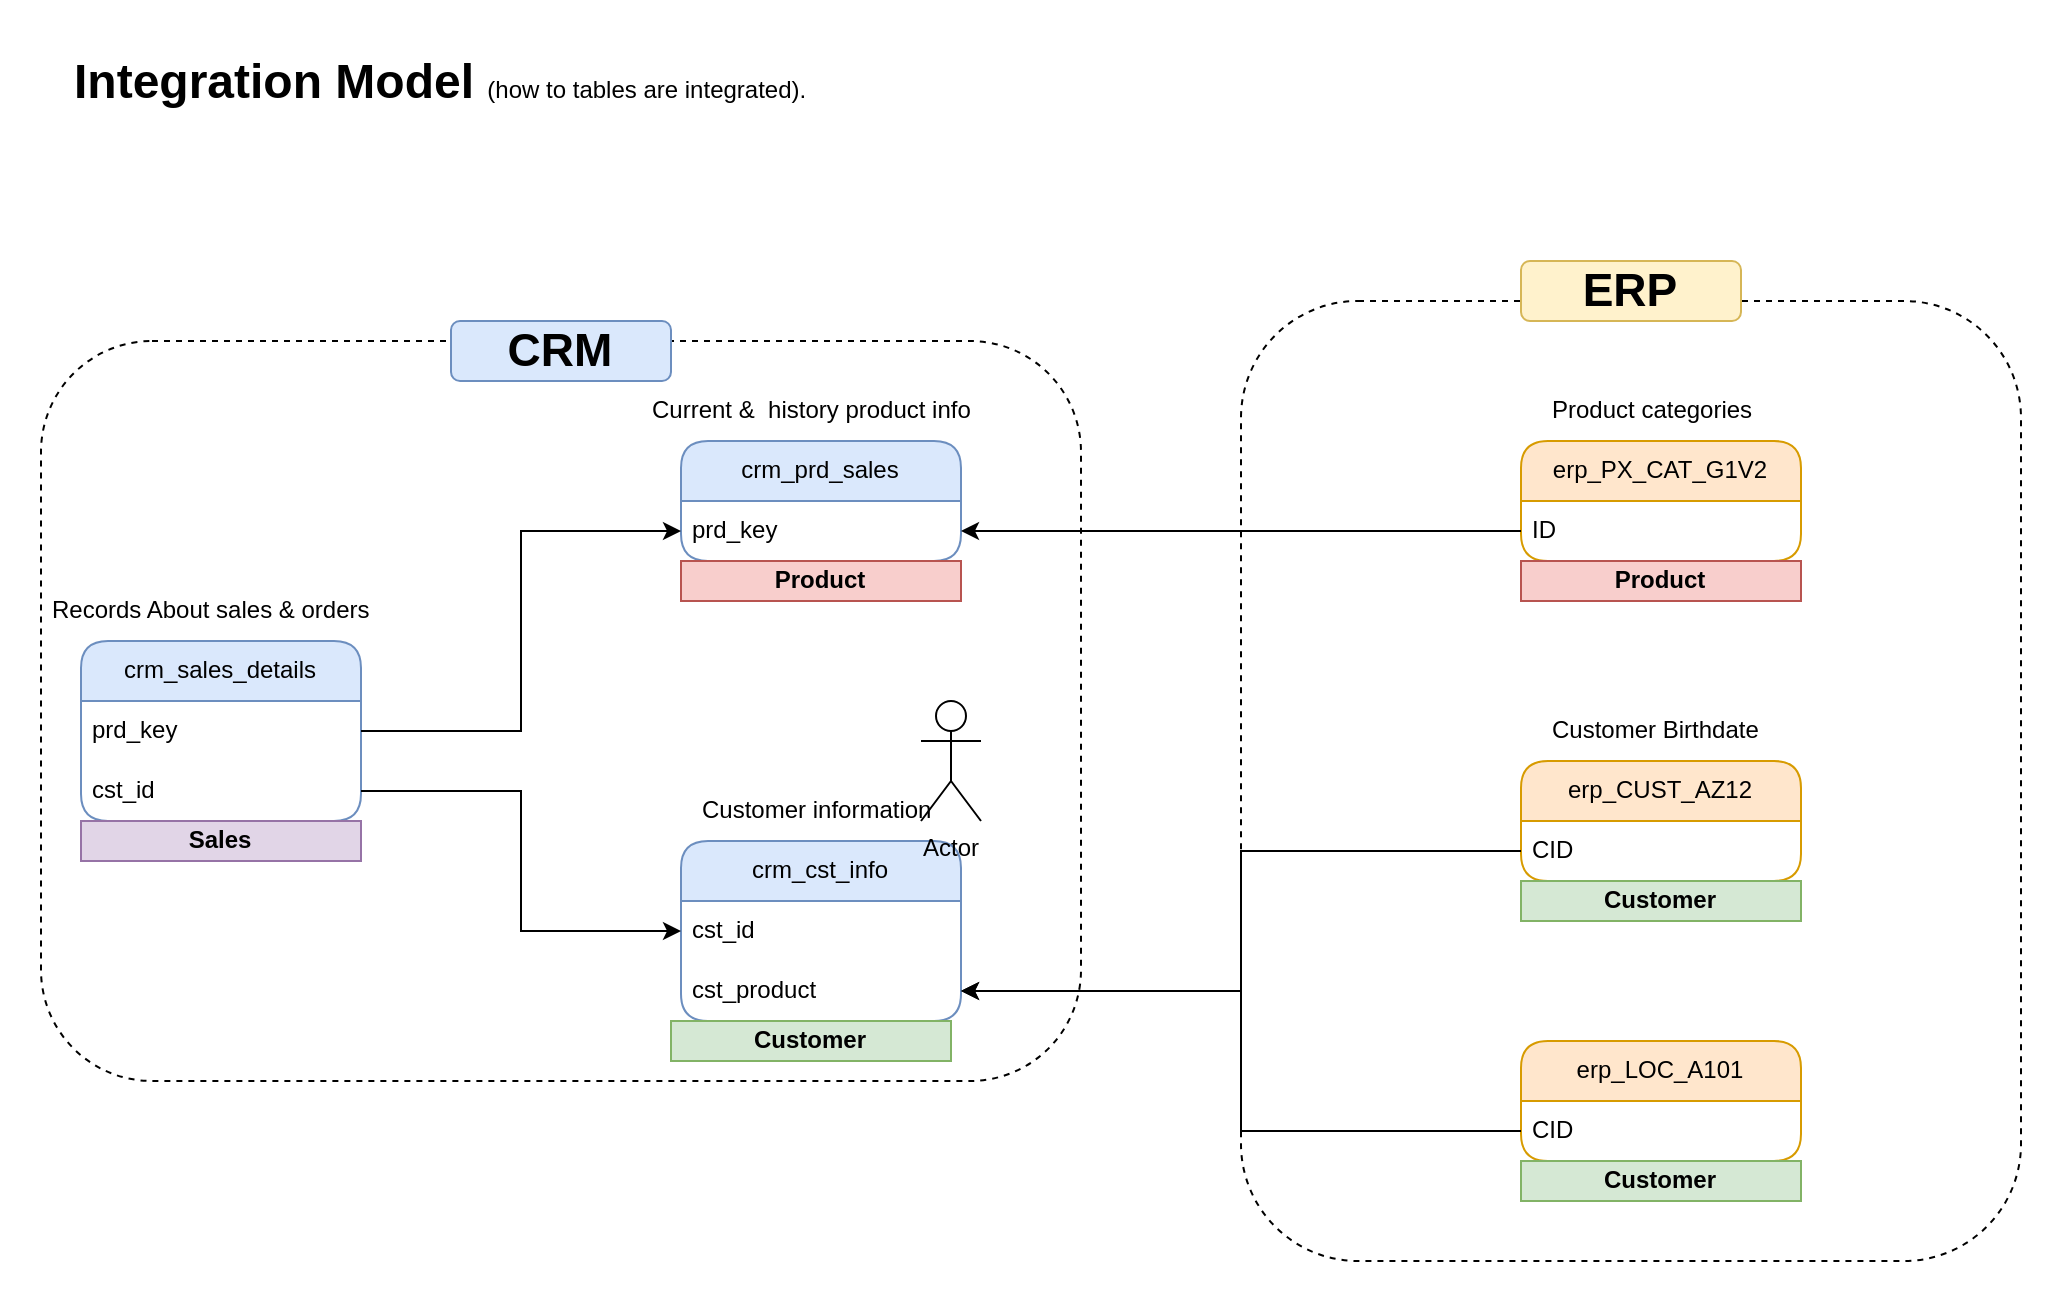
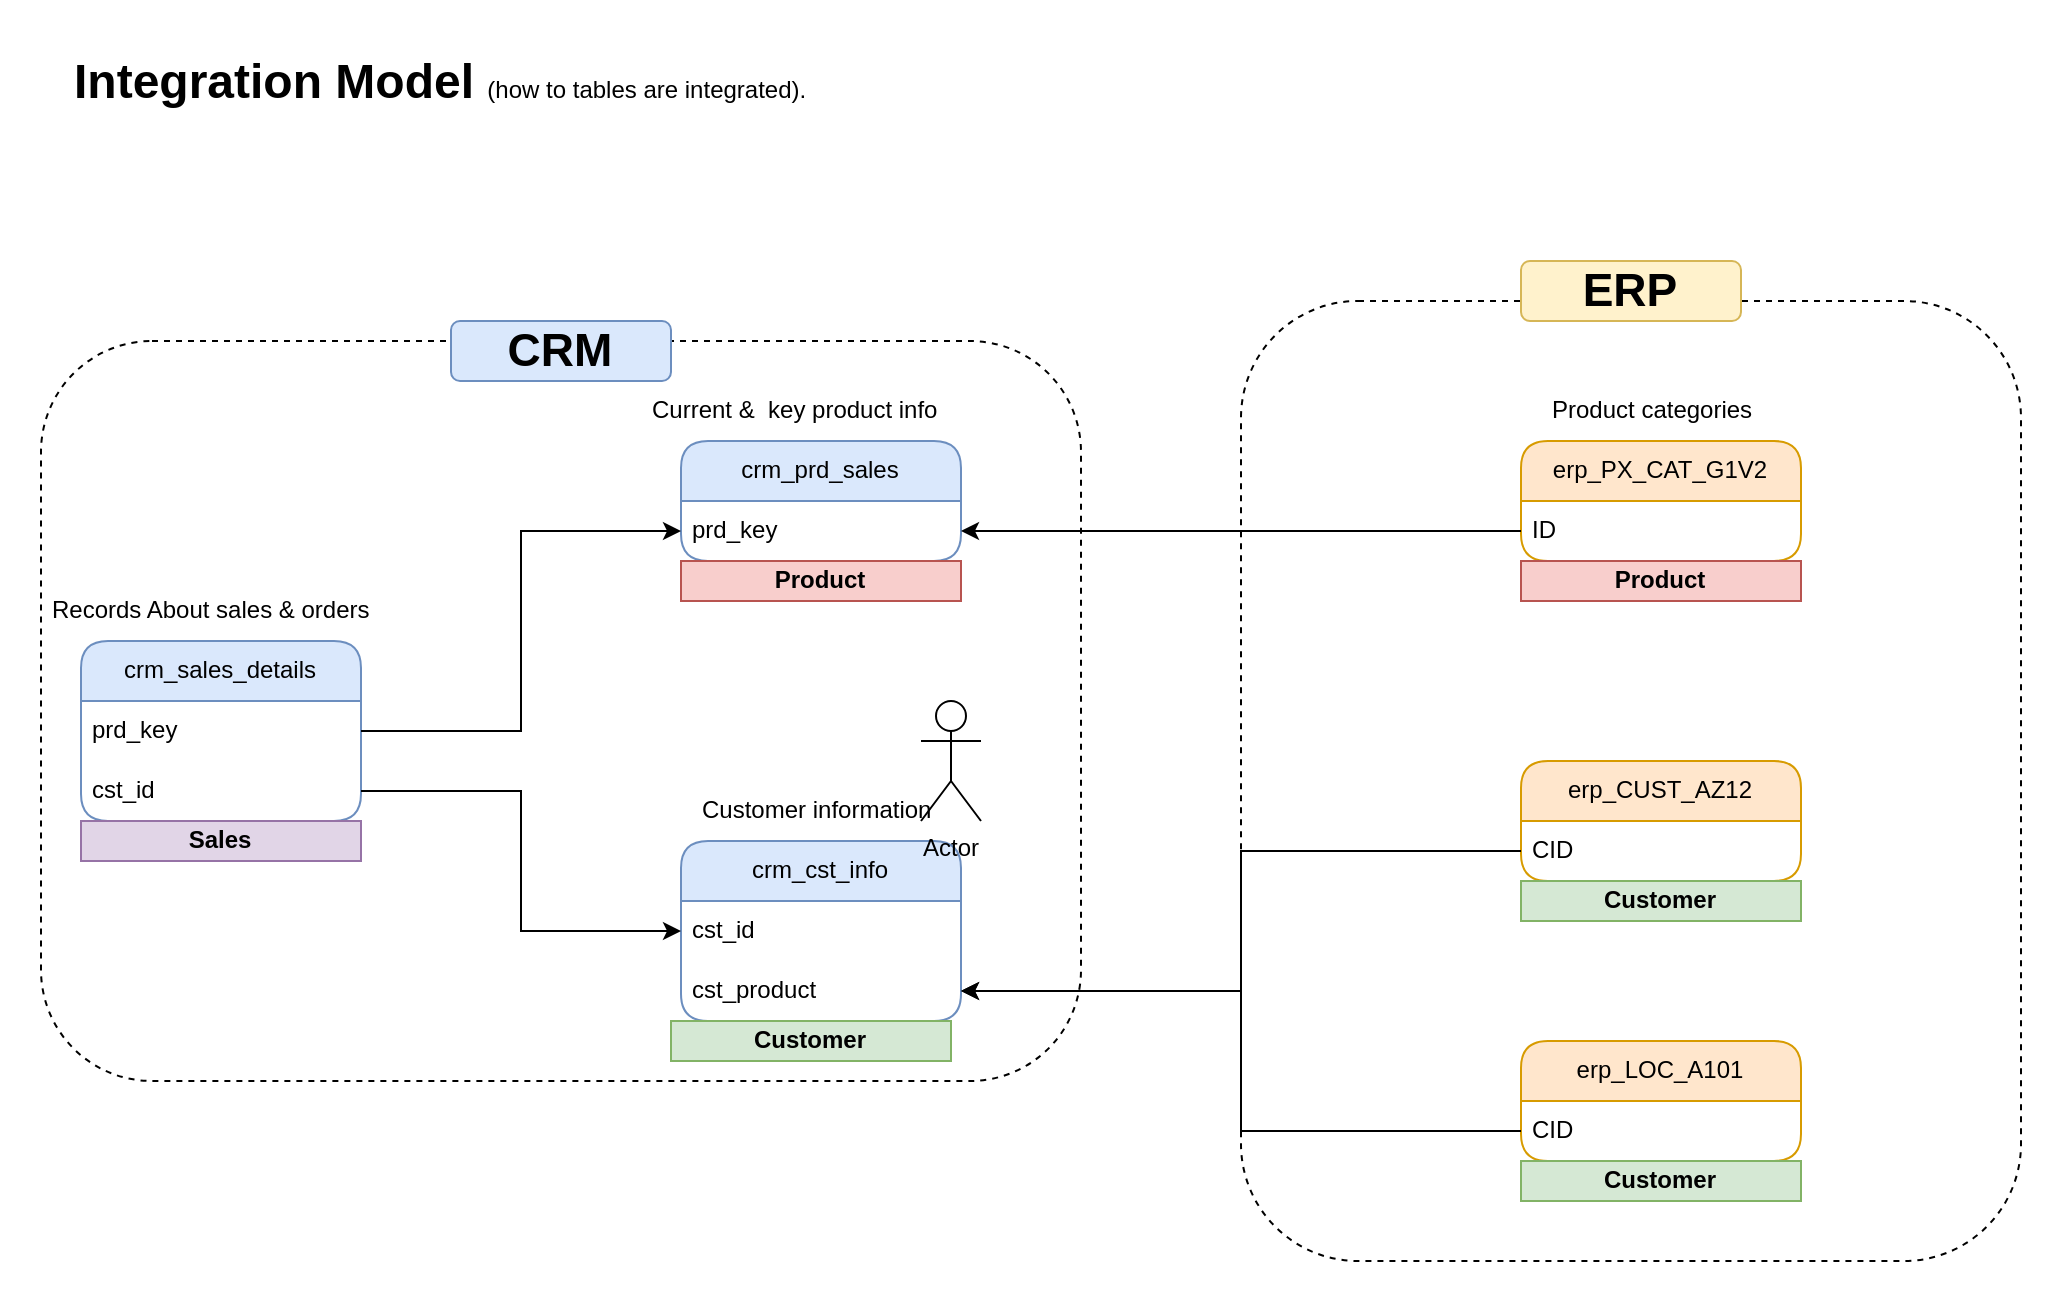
(823, 411) -> (819, 411)
(1661, 731) -> none
